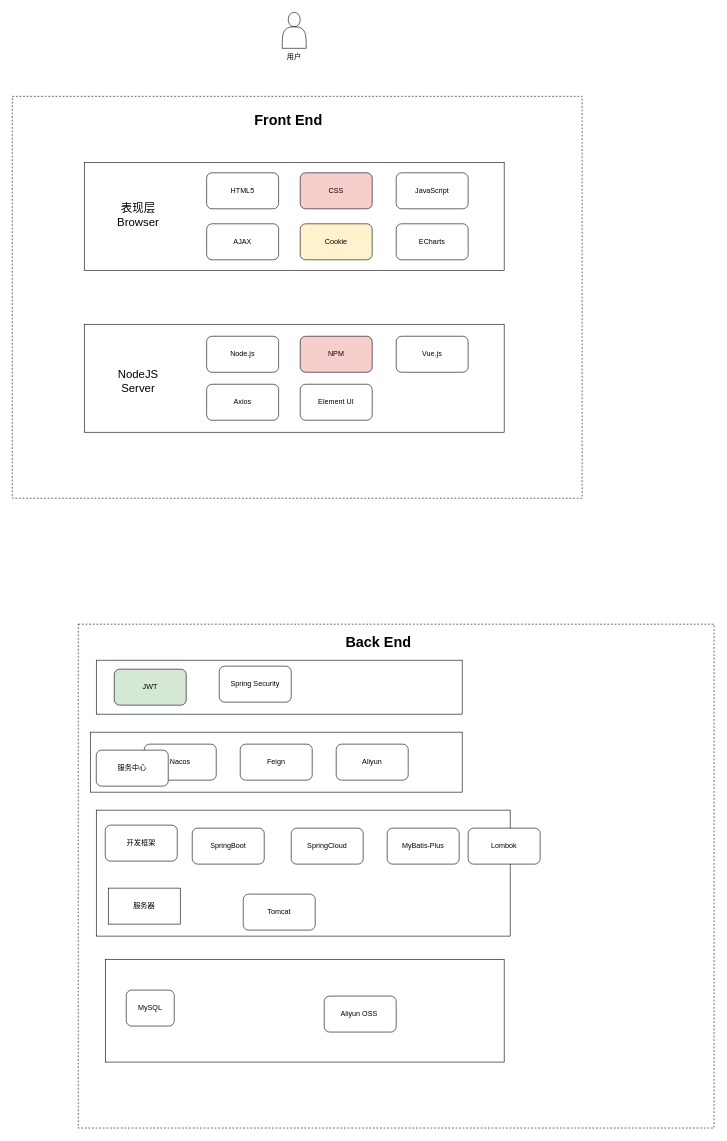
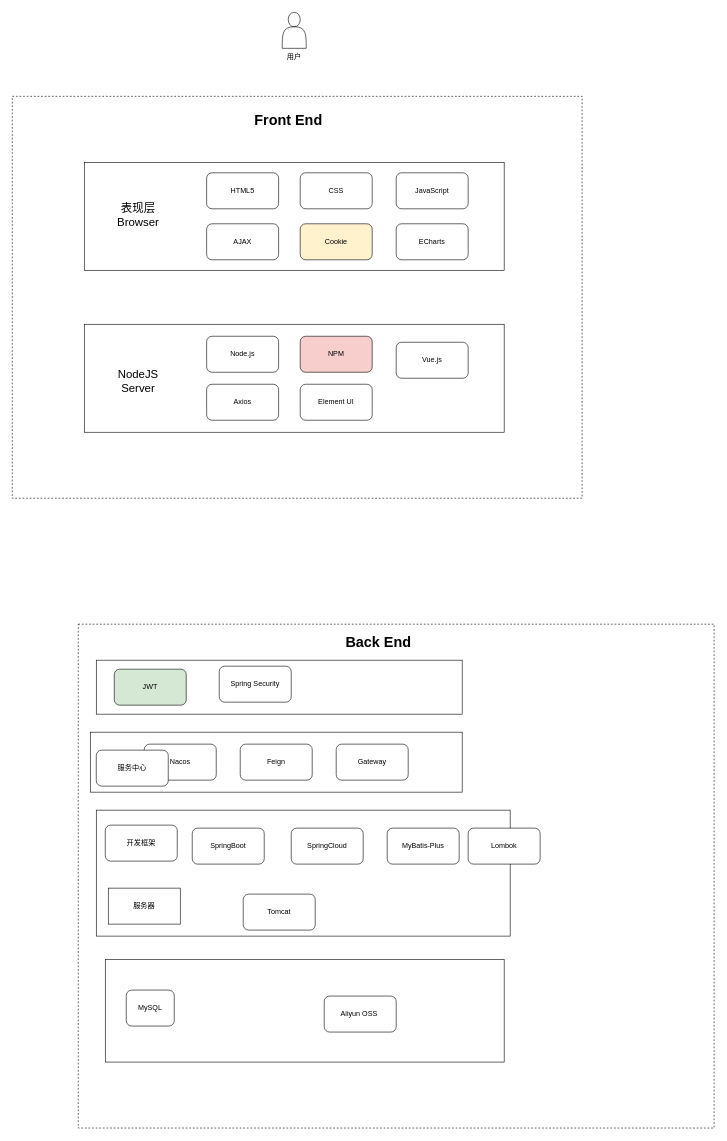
(336, 191) -> (336, 191)
(432, 354) -> (432, 360)
(372, 762) -> (372, 762)
